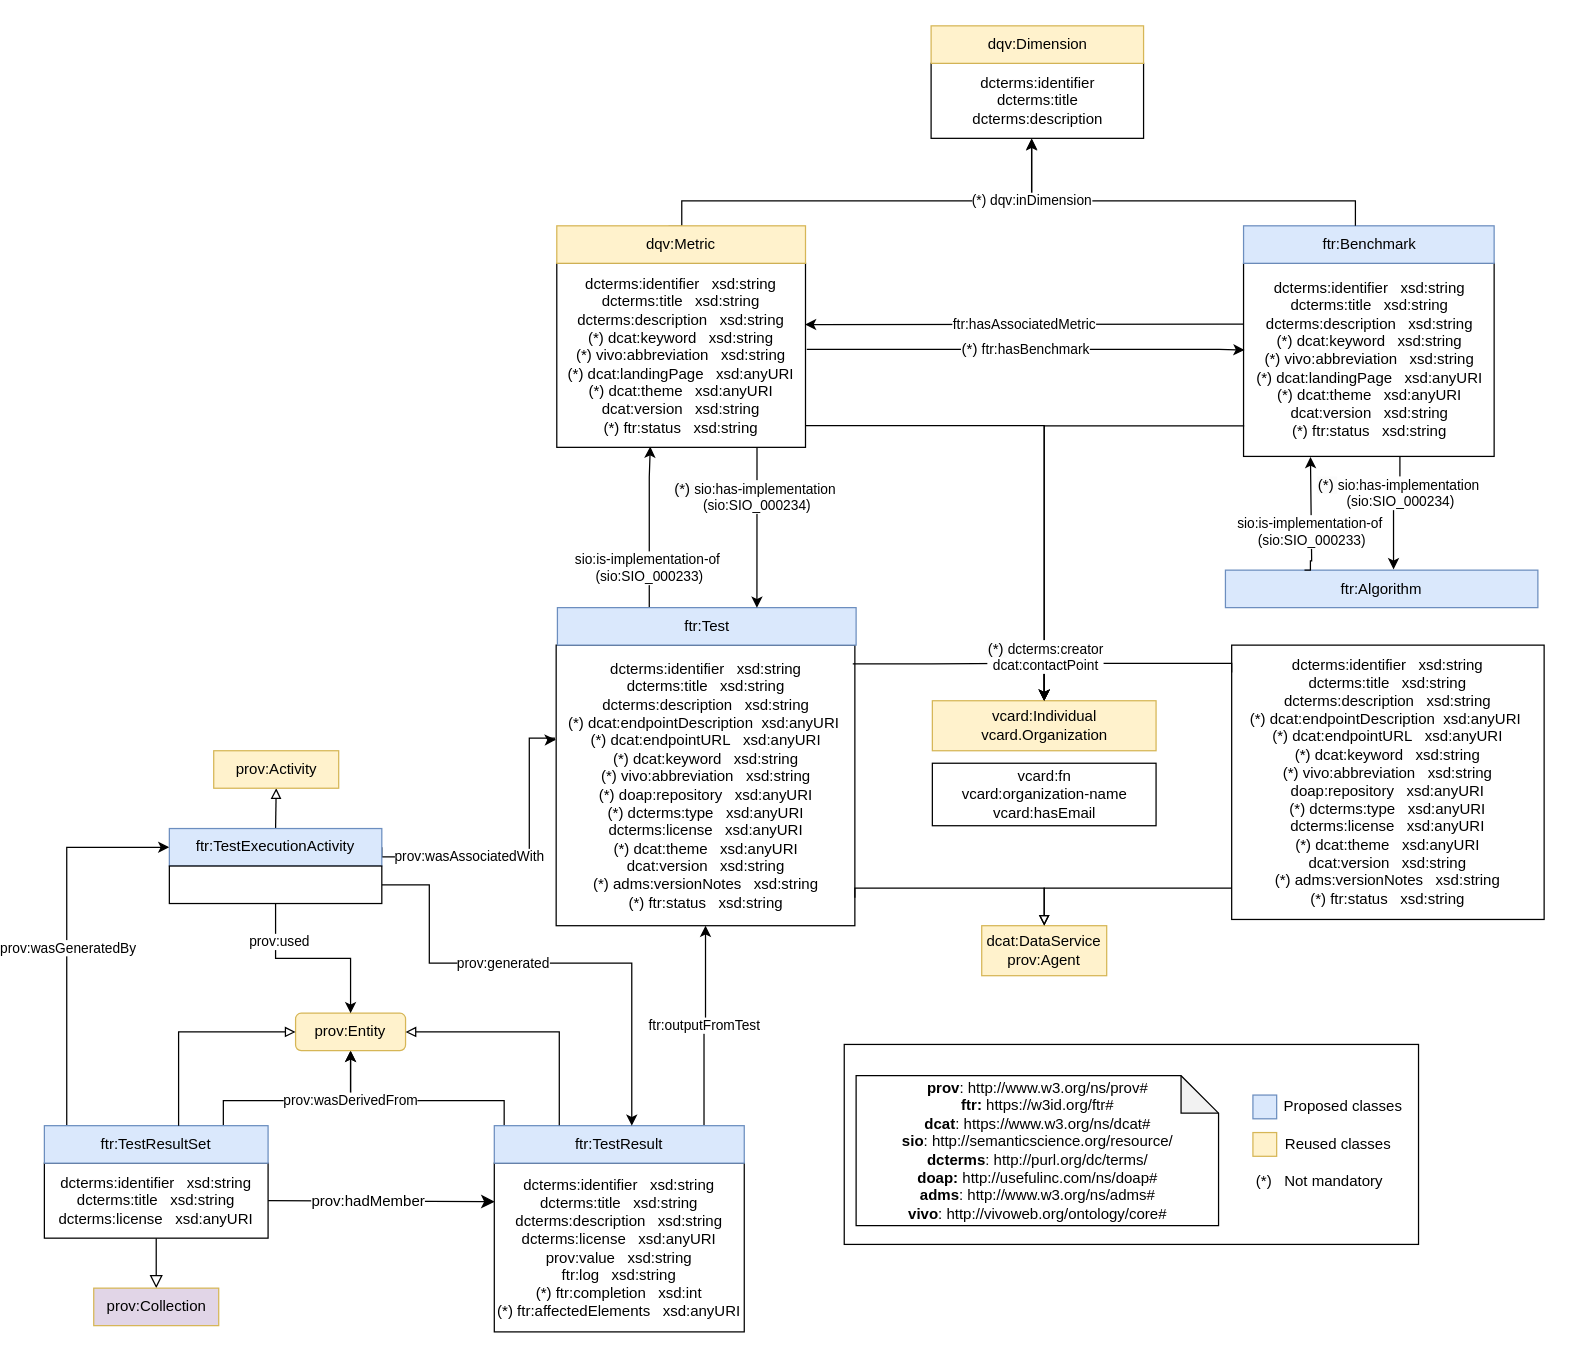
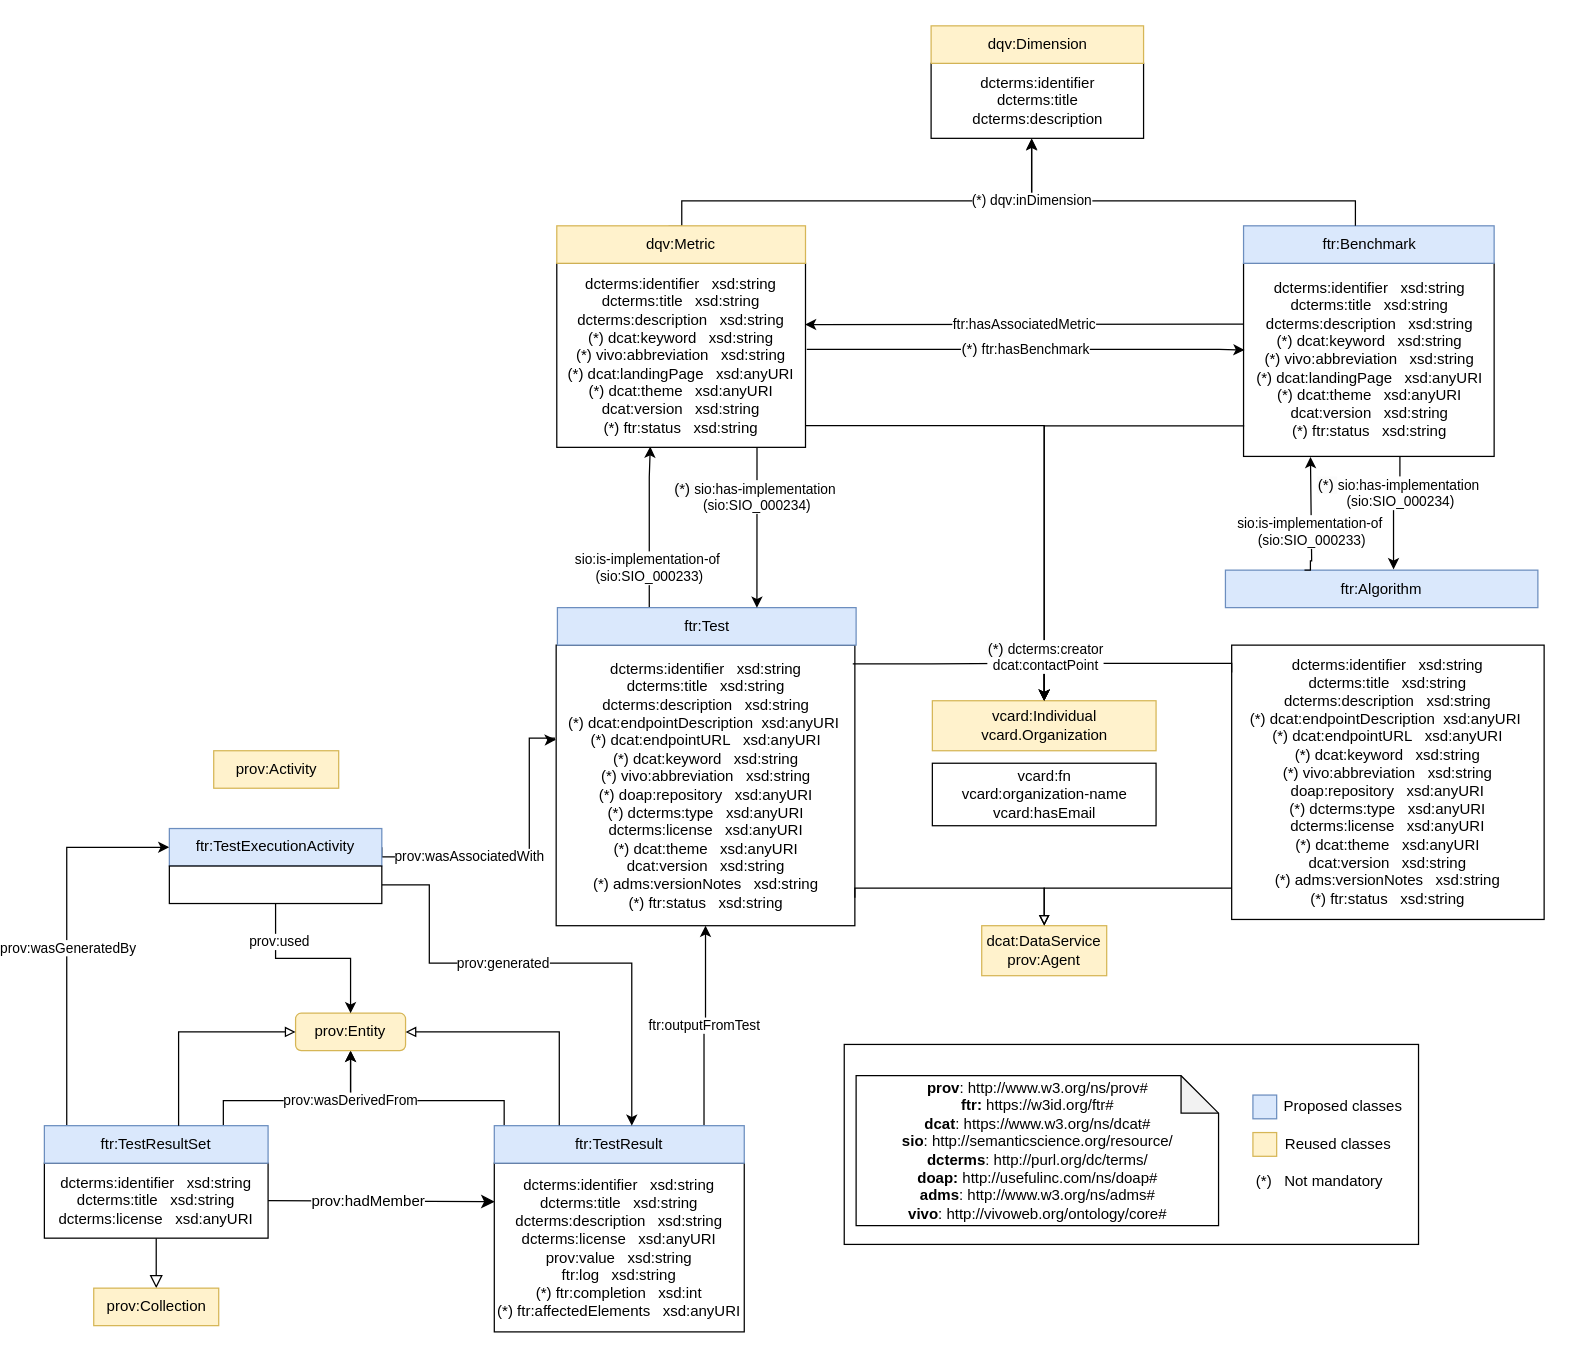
(276, 813) -> none
(156, 1307) -> (156, 1307)
